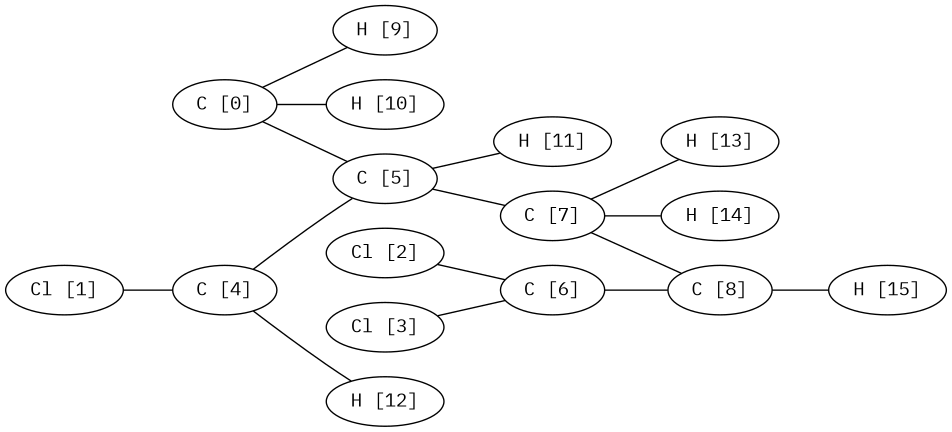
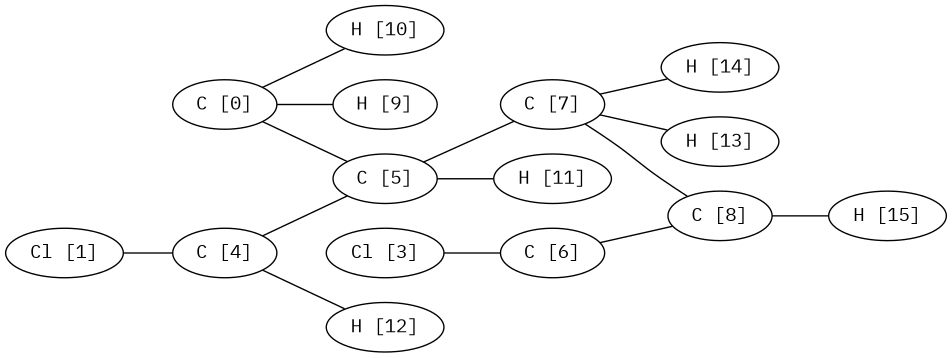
(385, 253) -> none
